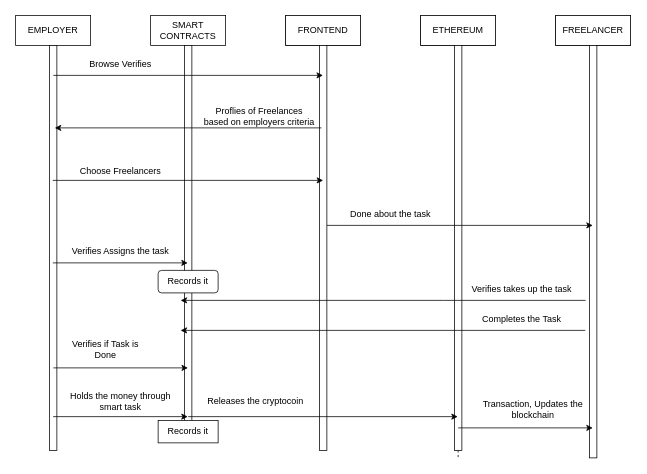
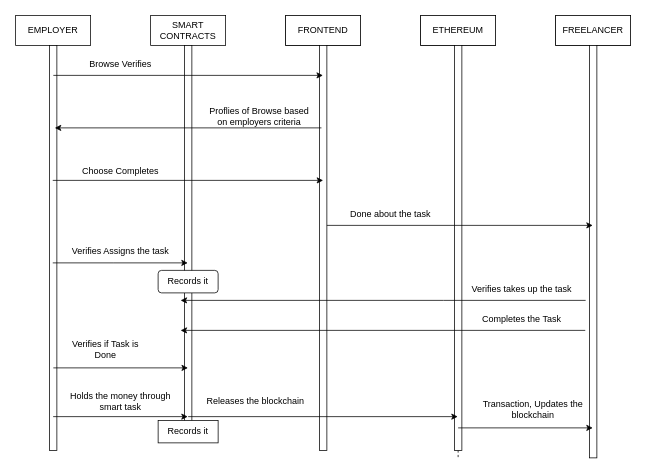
(259, 117) -> (259, 117)
(120, 177) -> (120, 177)
(255, 402) -> (255, 402)
